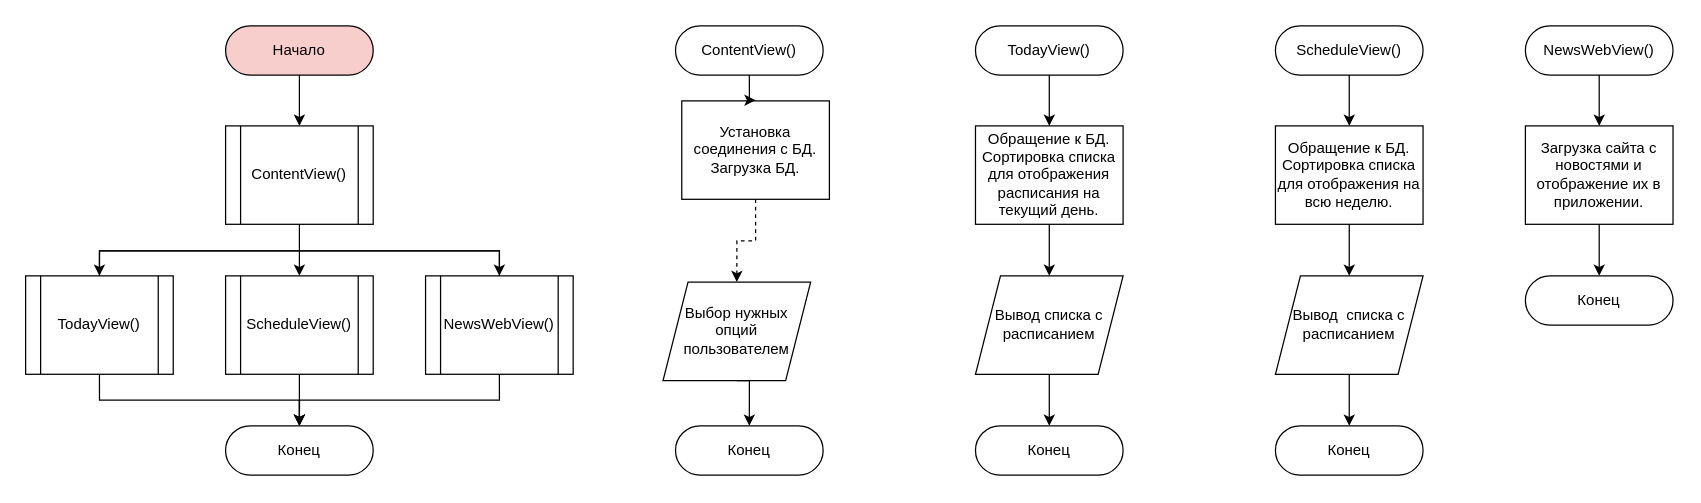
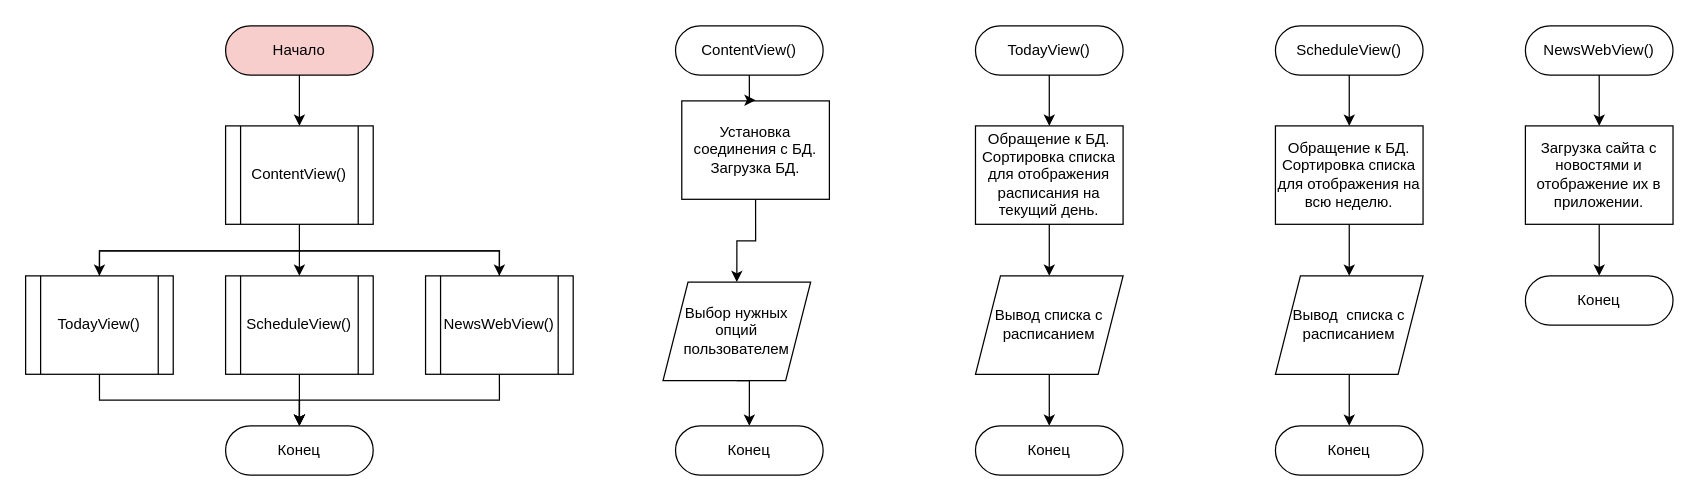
(752, 241) -> (752, 241)
